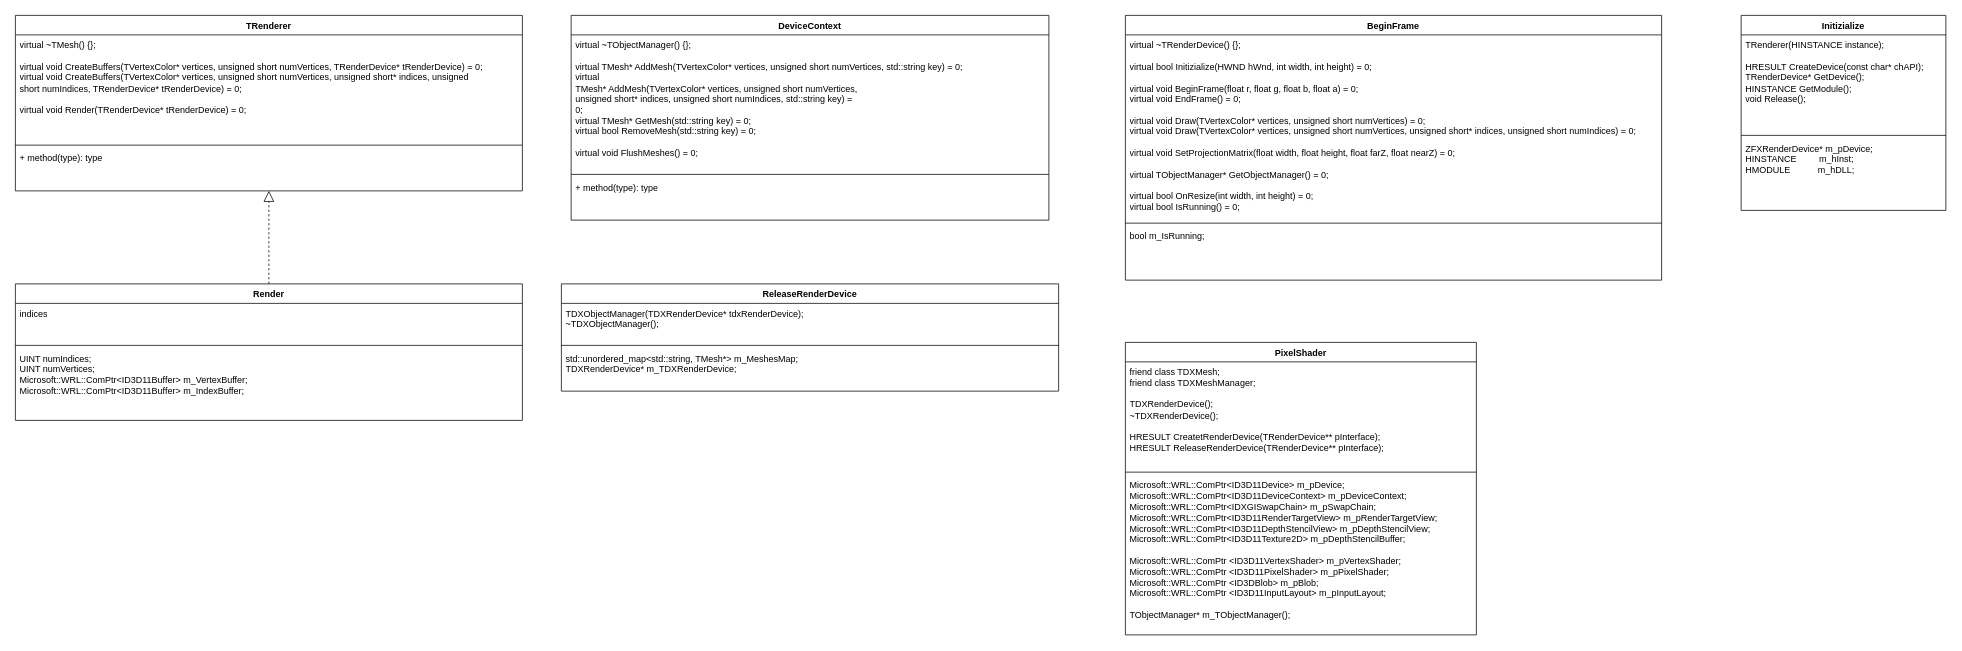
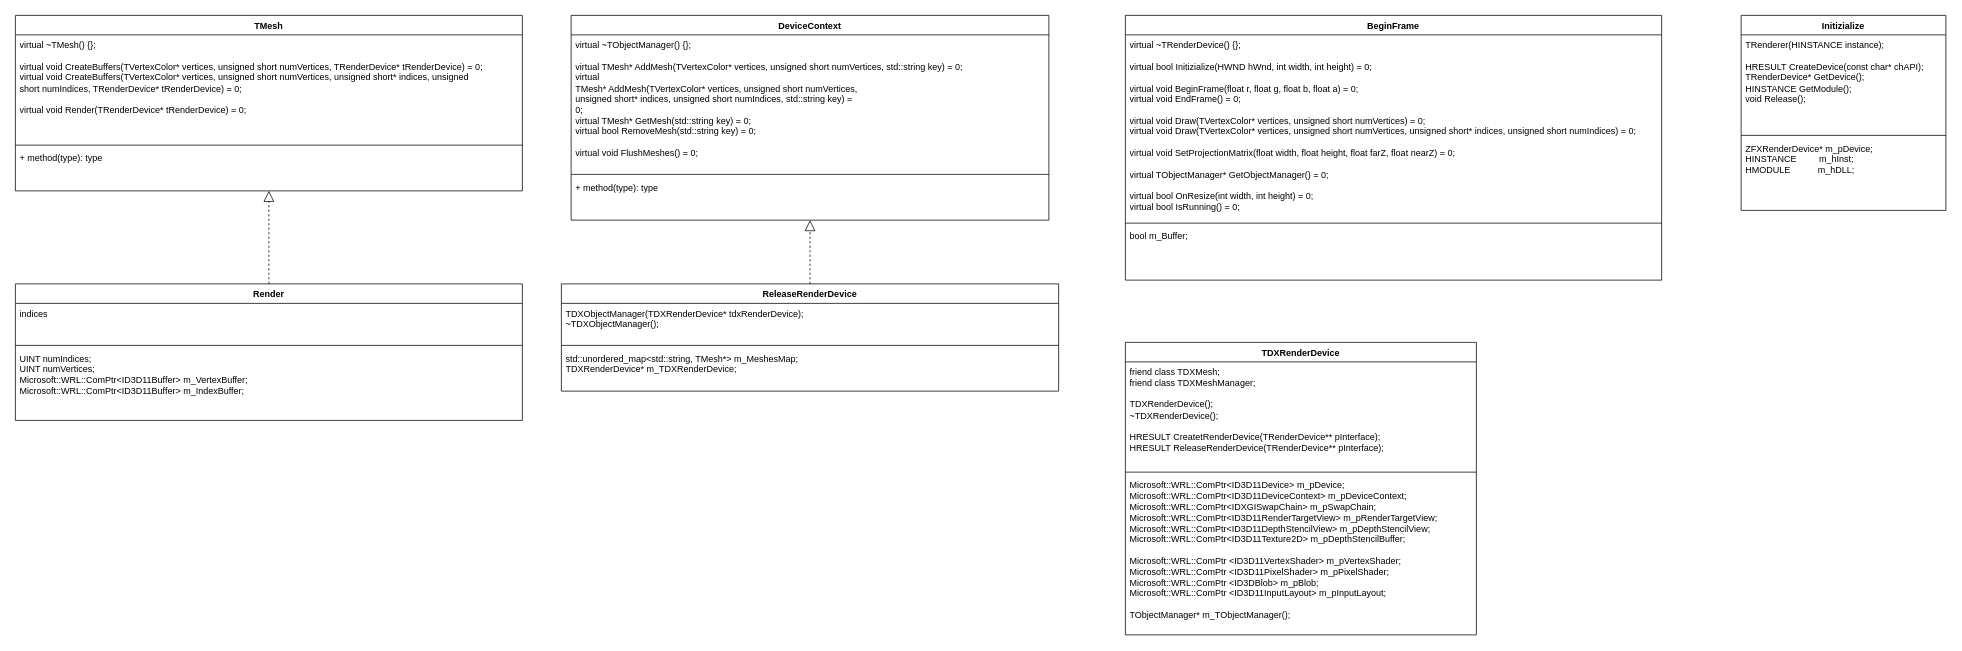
(269, 26) -> (269, 26)
(1168, 237) -> (1162, 237)
none -> (810, 258)
(1301, 353) -> (1301, 353)
